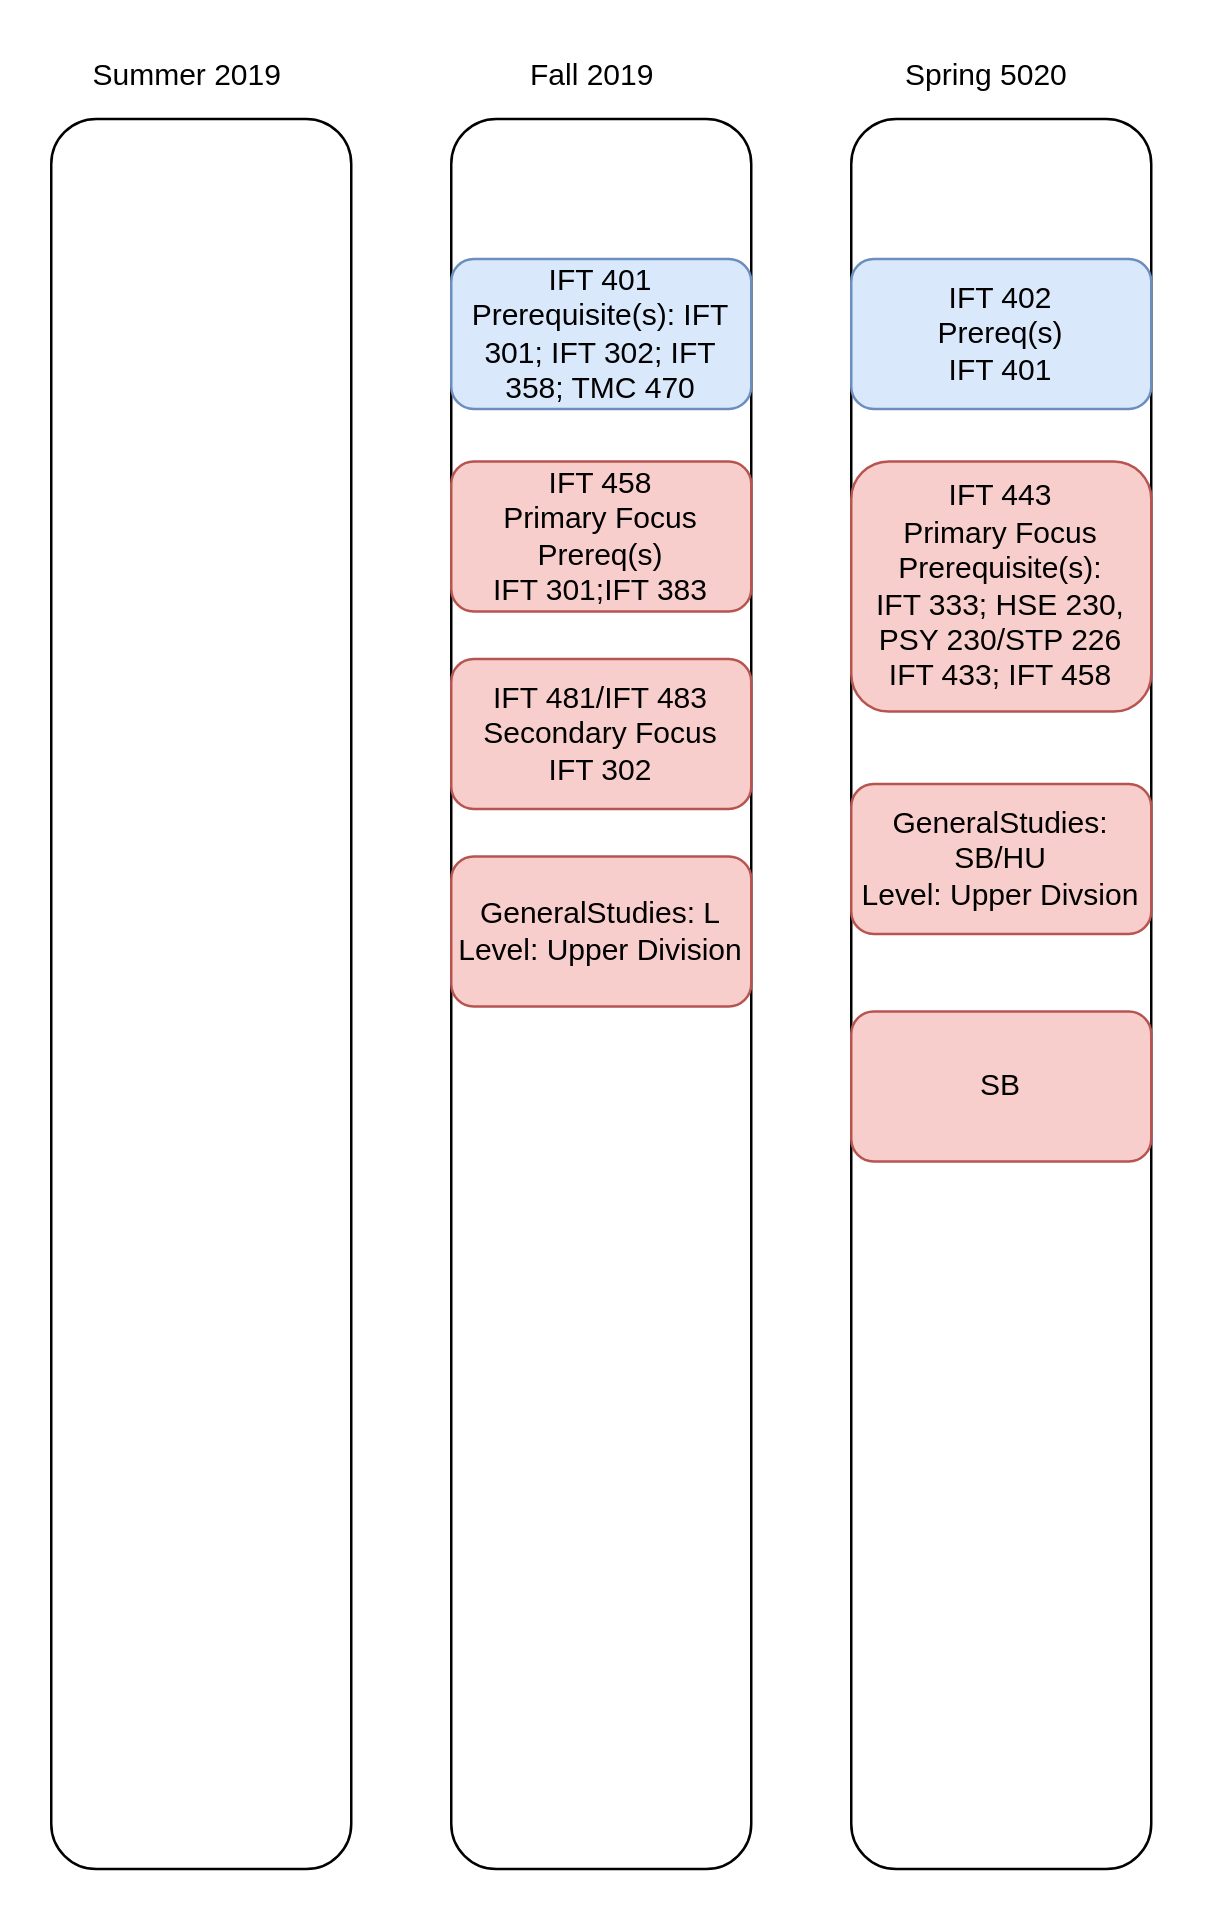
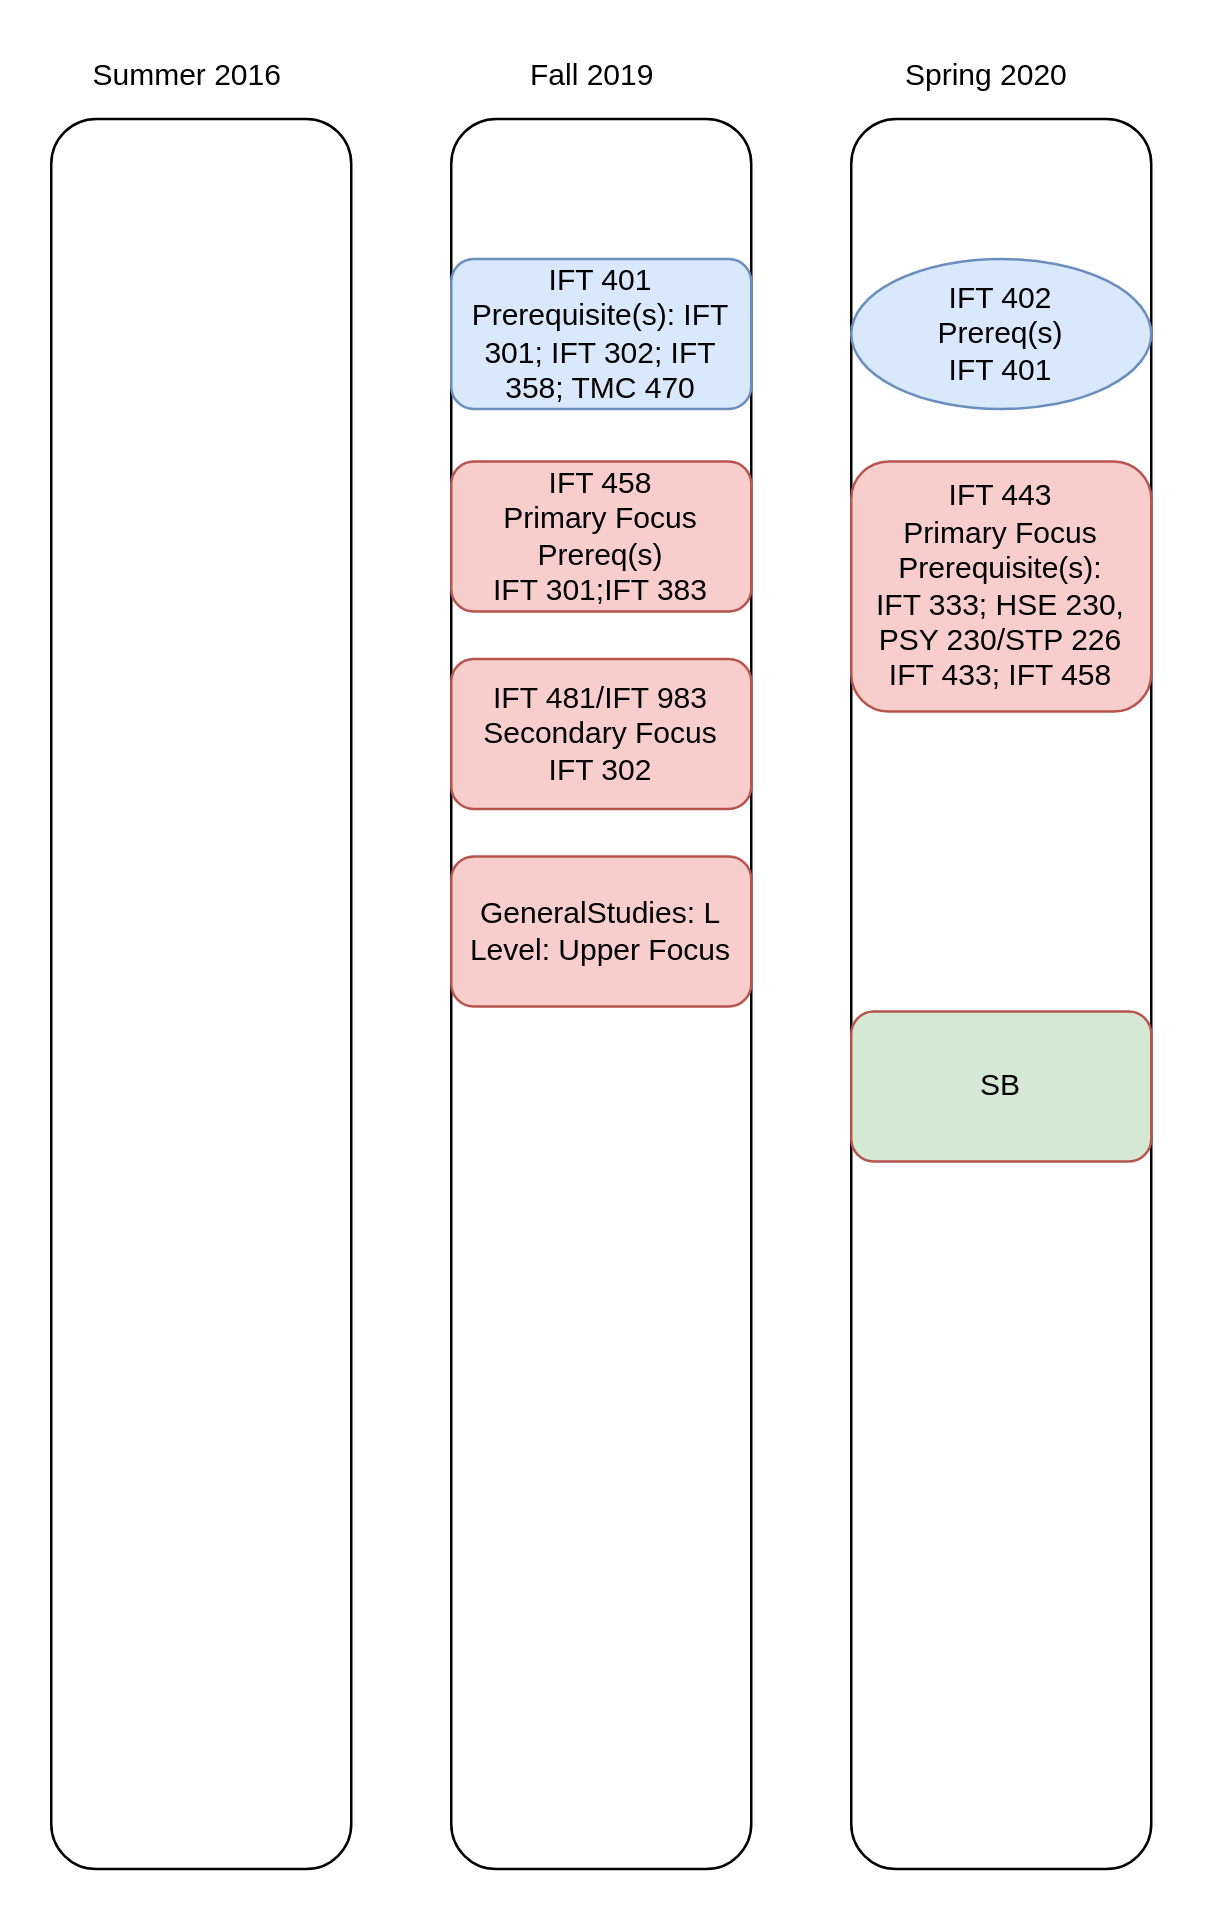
(182, 77) -> (182, 77)
(991, 77) -> (991, 77)
(1001, 334) -> (1001, 334)
(601, 734) -> (601, 734)
(1001, 859) -> none
(601, 931) -> (601, 931)
(1001, 1086) -> (1001, 1086)
